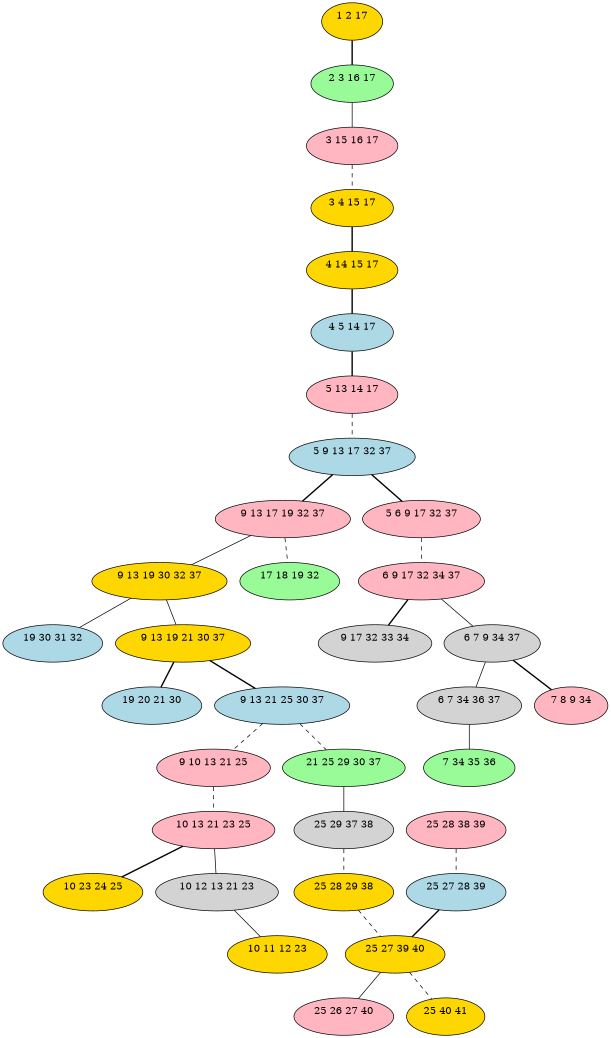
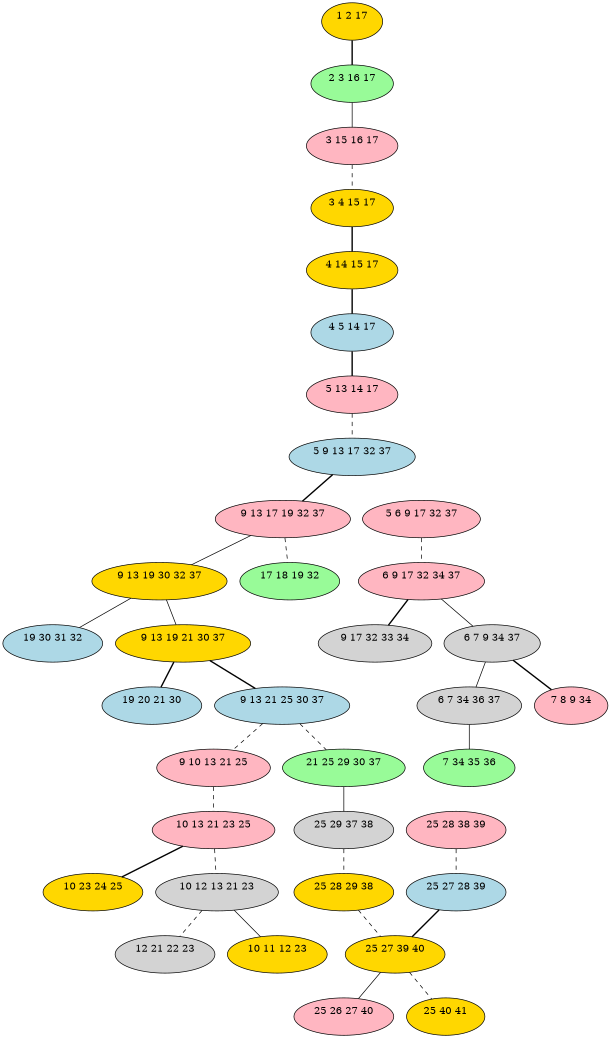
(387, 488) -> none
(215, 861) -> (215, 861)
none -> (165, 954)
